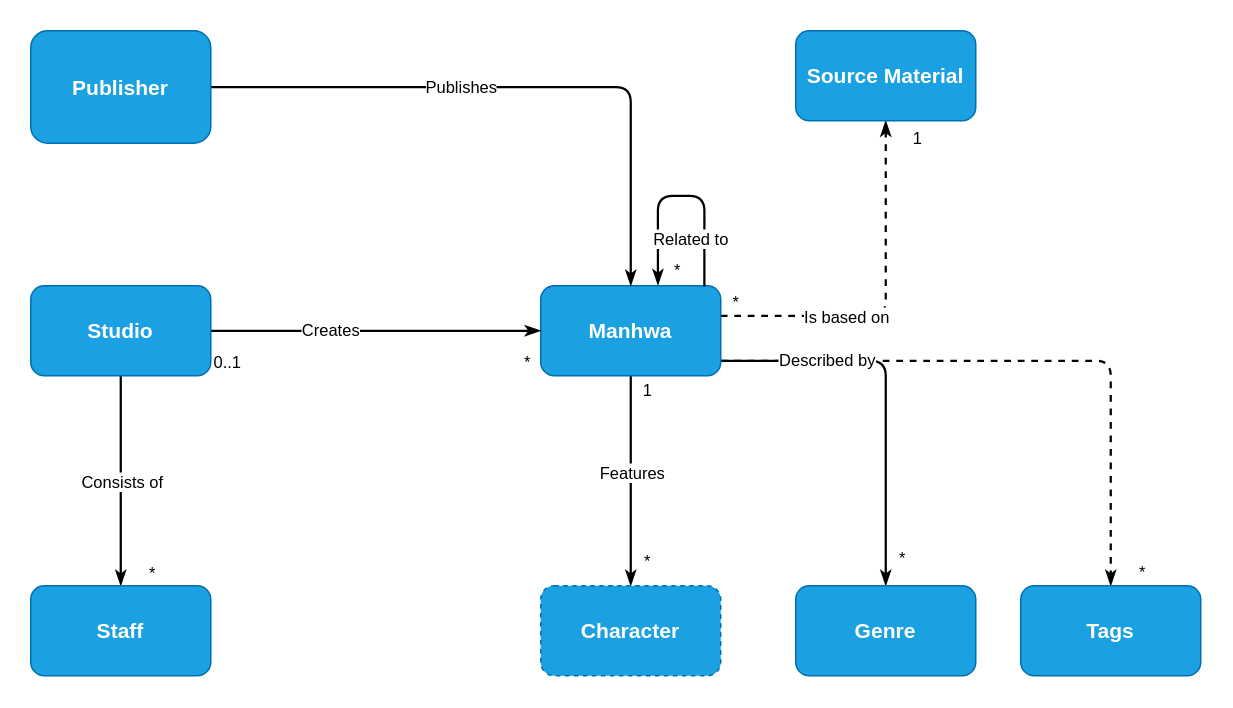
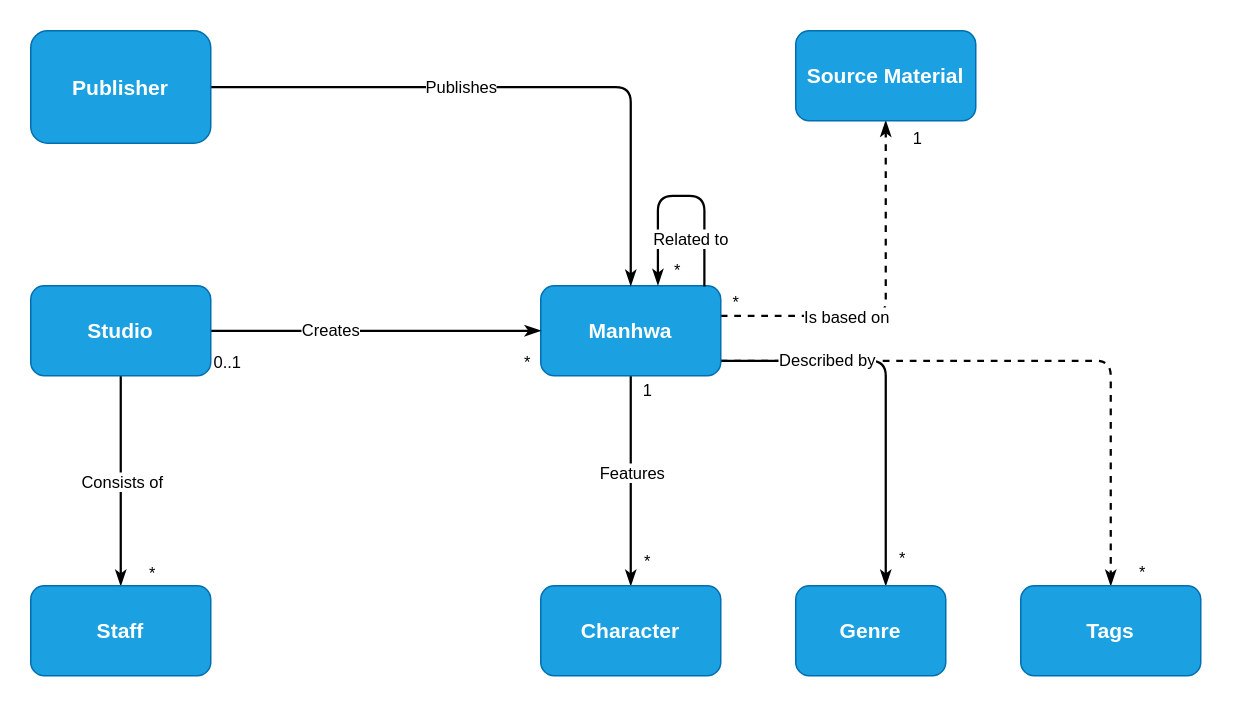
(631, 631) -> (631, 631)
(886, 631) -> (871, 631)
